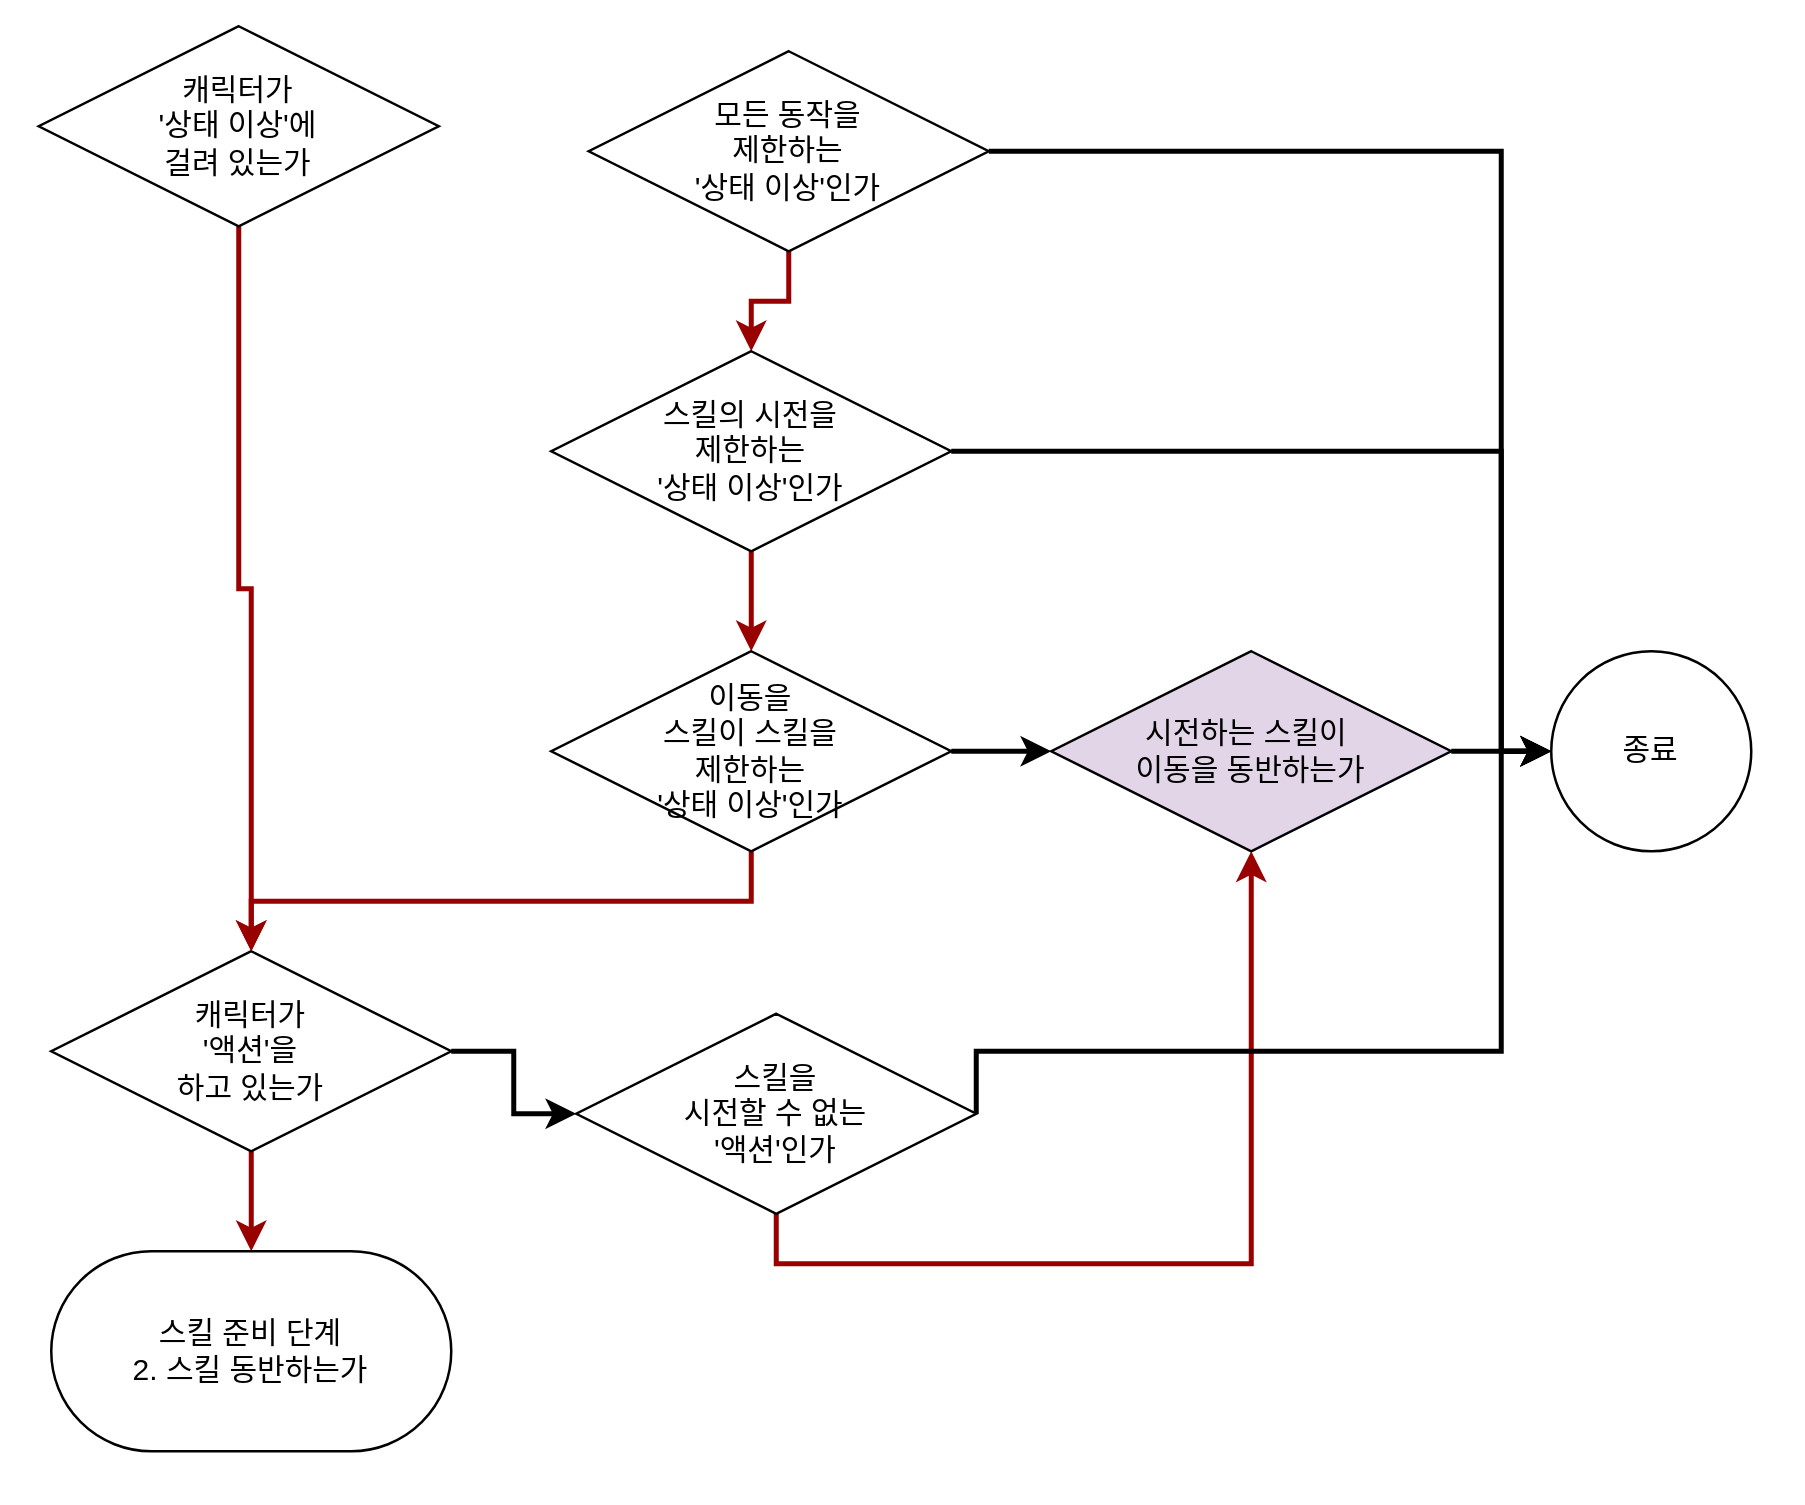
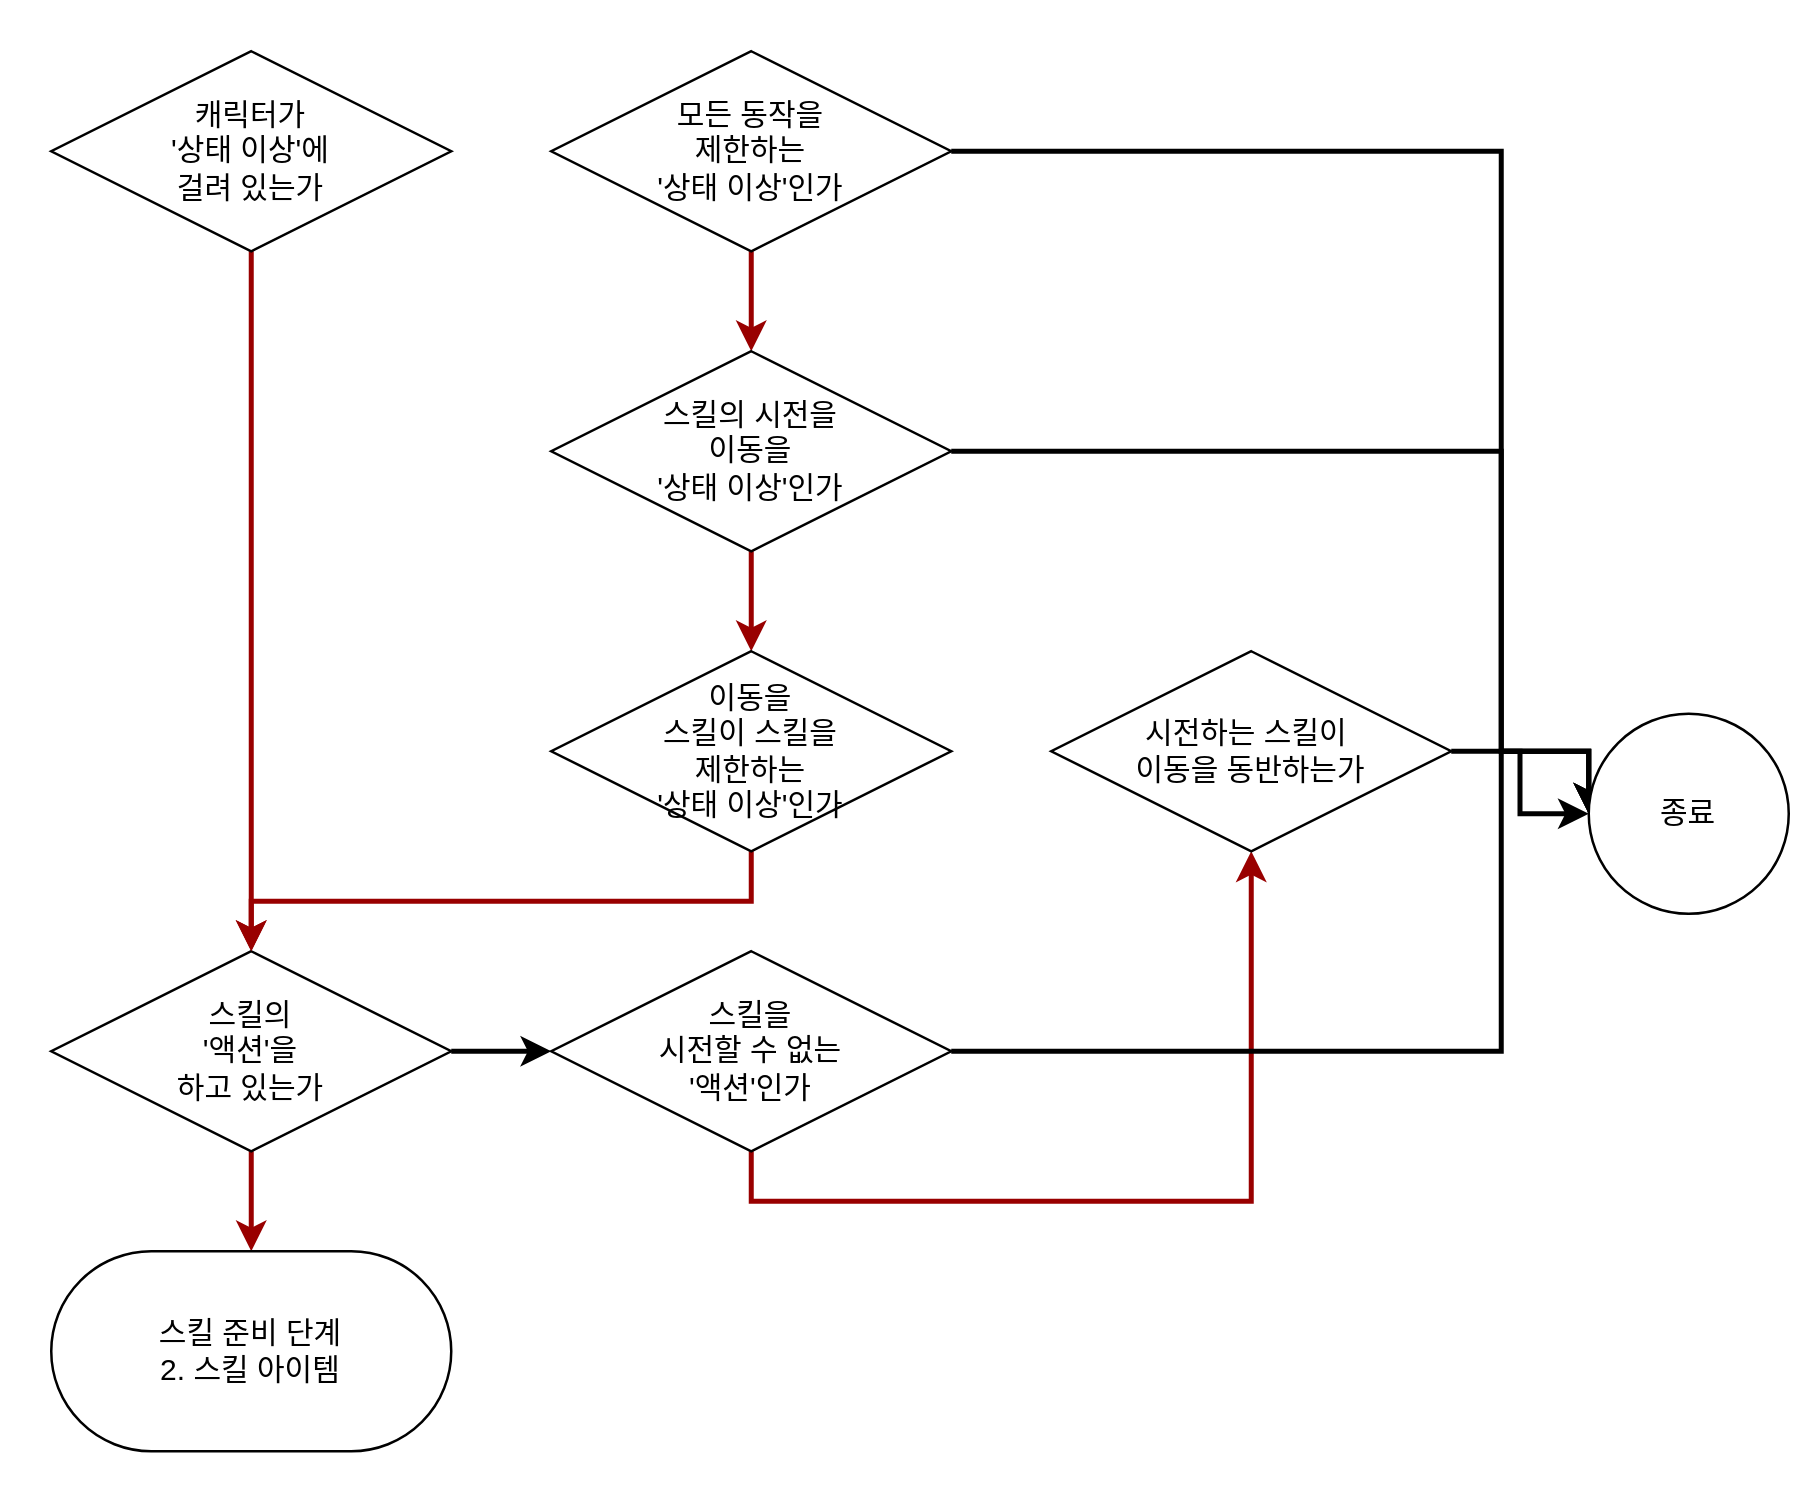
(239, 126) -> (251, 151)
(789, 151) -> (751, 151)
(751, 451) -> (751, 451)
(990, 751) -> none
(1251, 751) -> (1251, 751)
(1651, 751) -> (1689, 814)
(251, 1051) -> (251, 1051)
(776, 1114) -> (751, 1051)
(251, 1351) -> (251, 1351)
